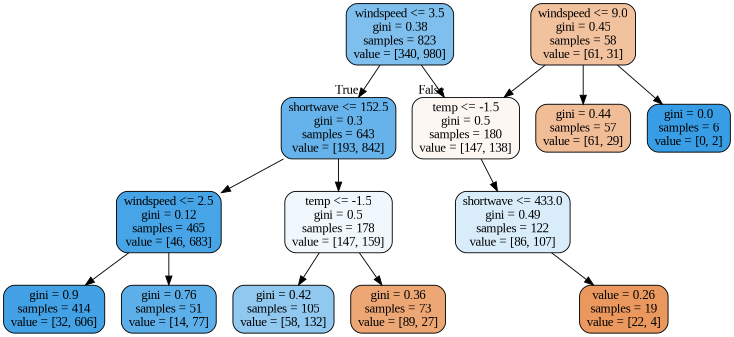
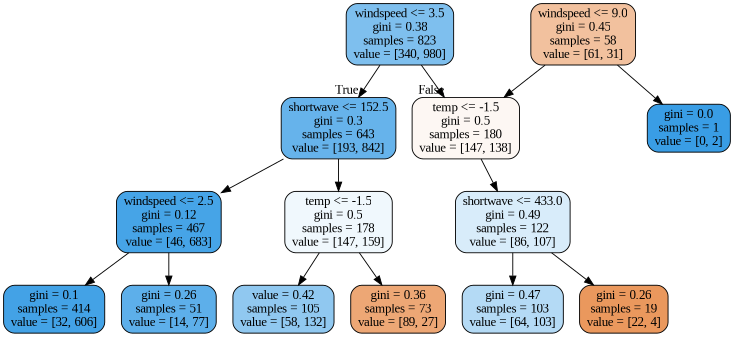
(583, 128) -> none
(689, 128) -> (689, 128)
(169, 222) -> (169, 222)
(54, 309) -> (54, 309)
(169, 309) -> (169, 309)
(283, 309) -> (283, 309)
none -> (513, 309)
(624, 309) -> (624, 309)
